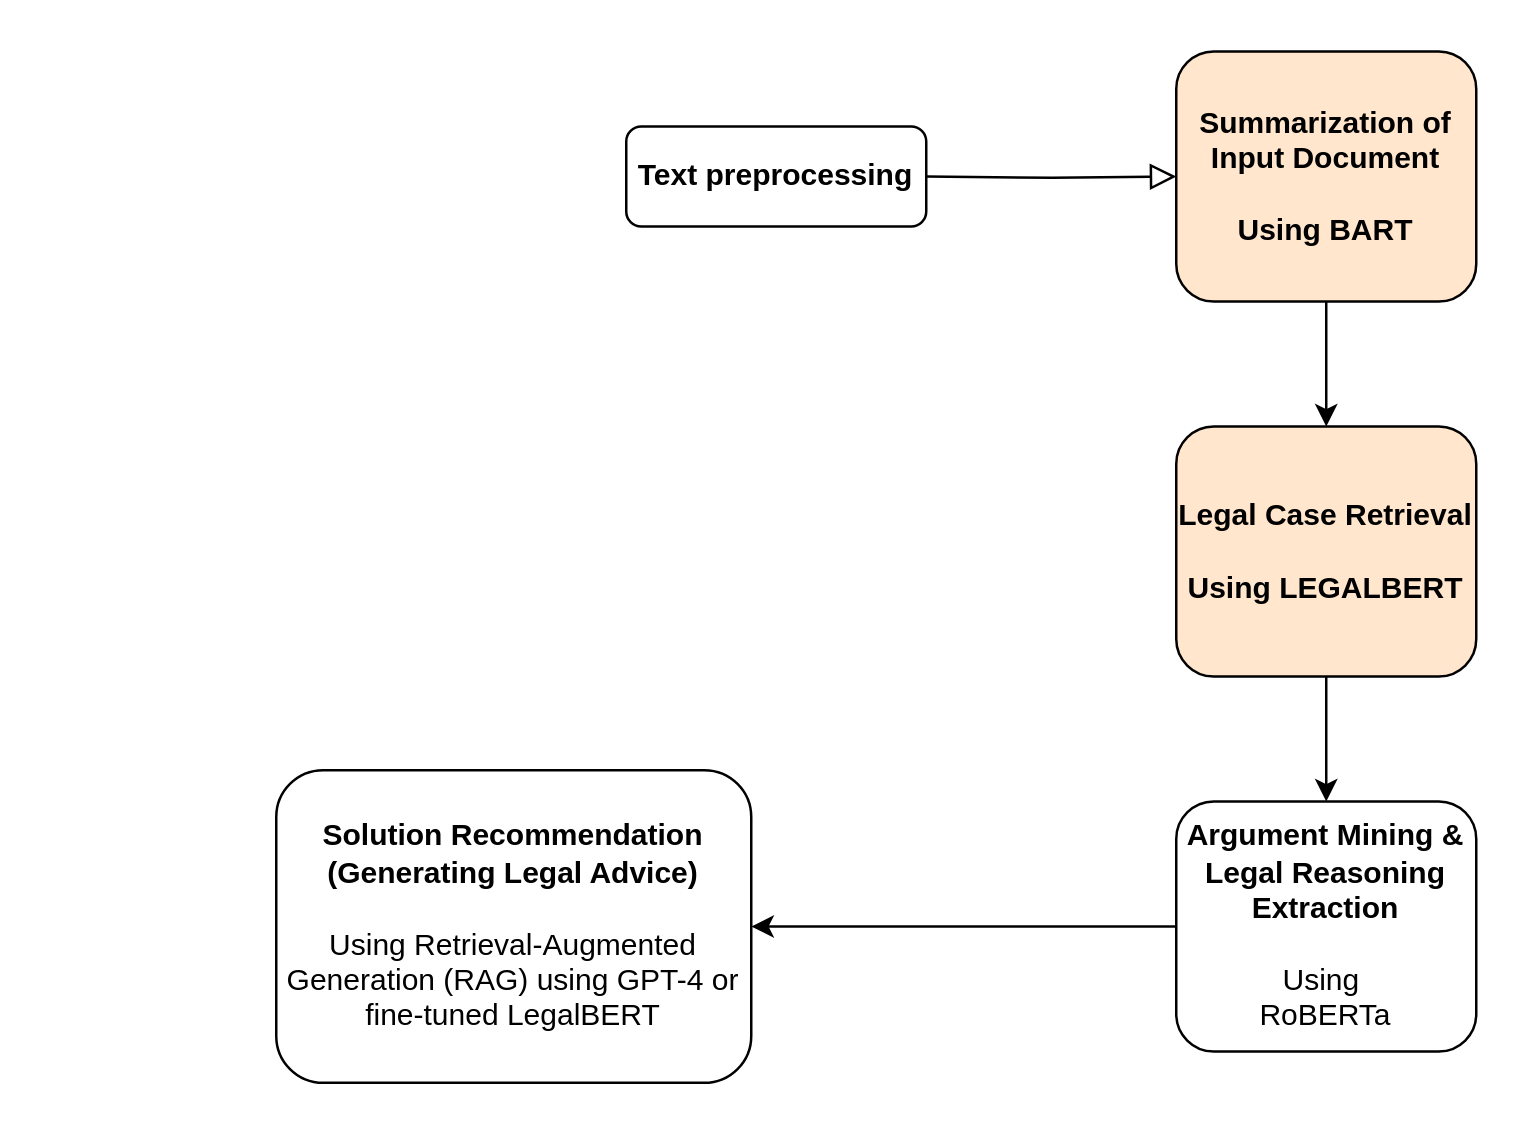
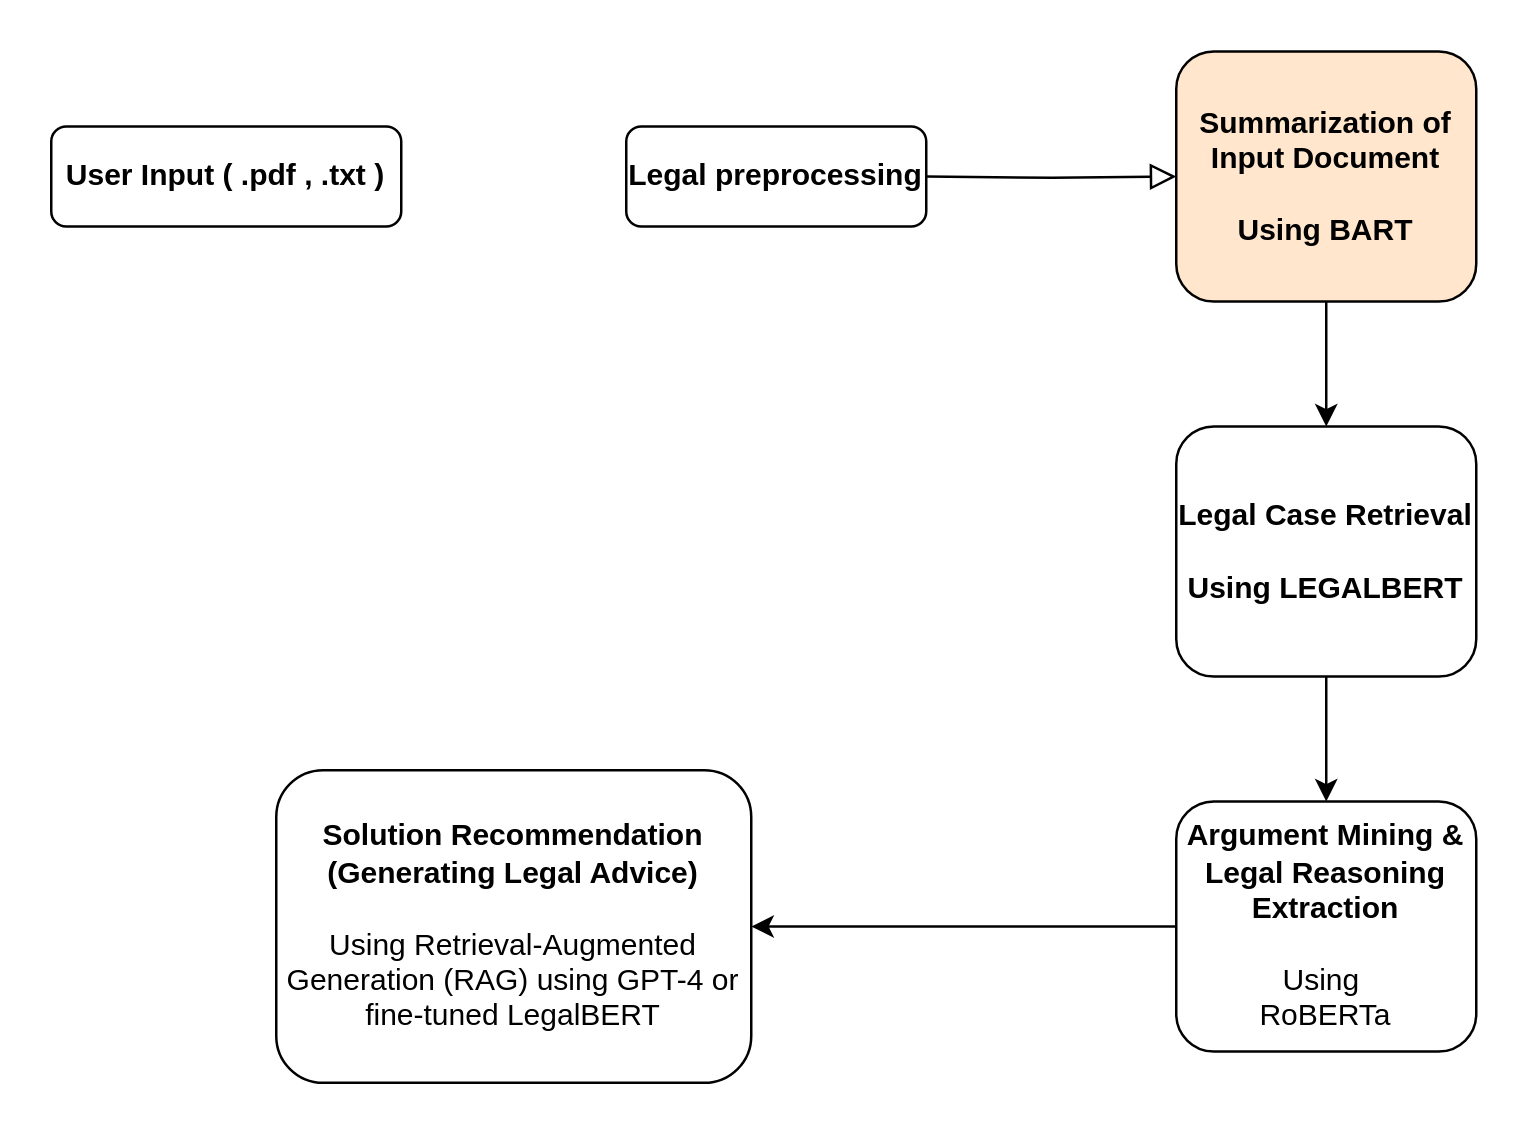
none -> (226, 176)
(776, 176) -> (776, 176)
(1326, 551) -> (1326, 551)
